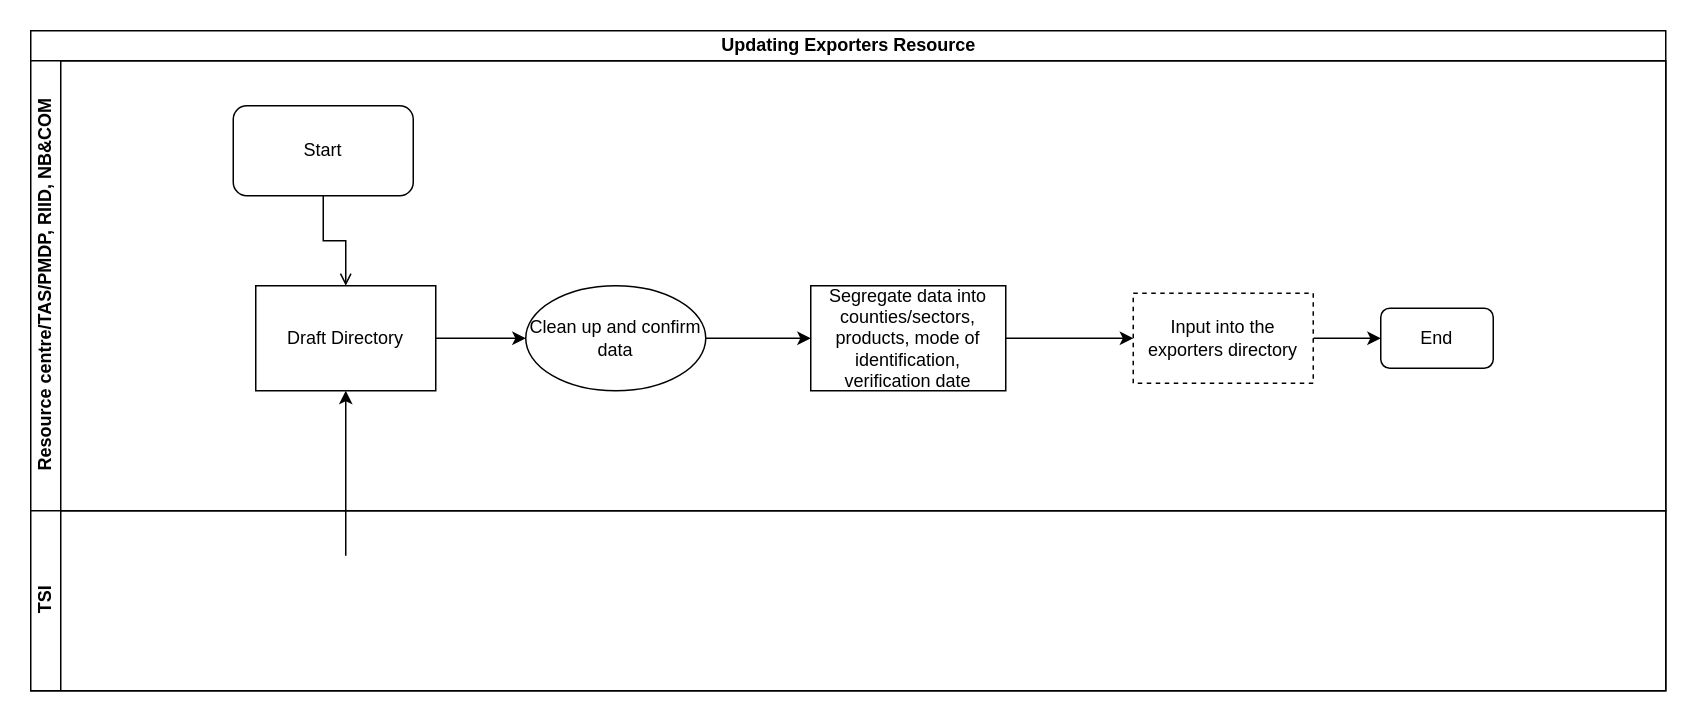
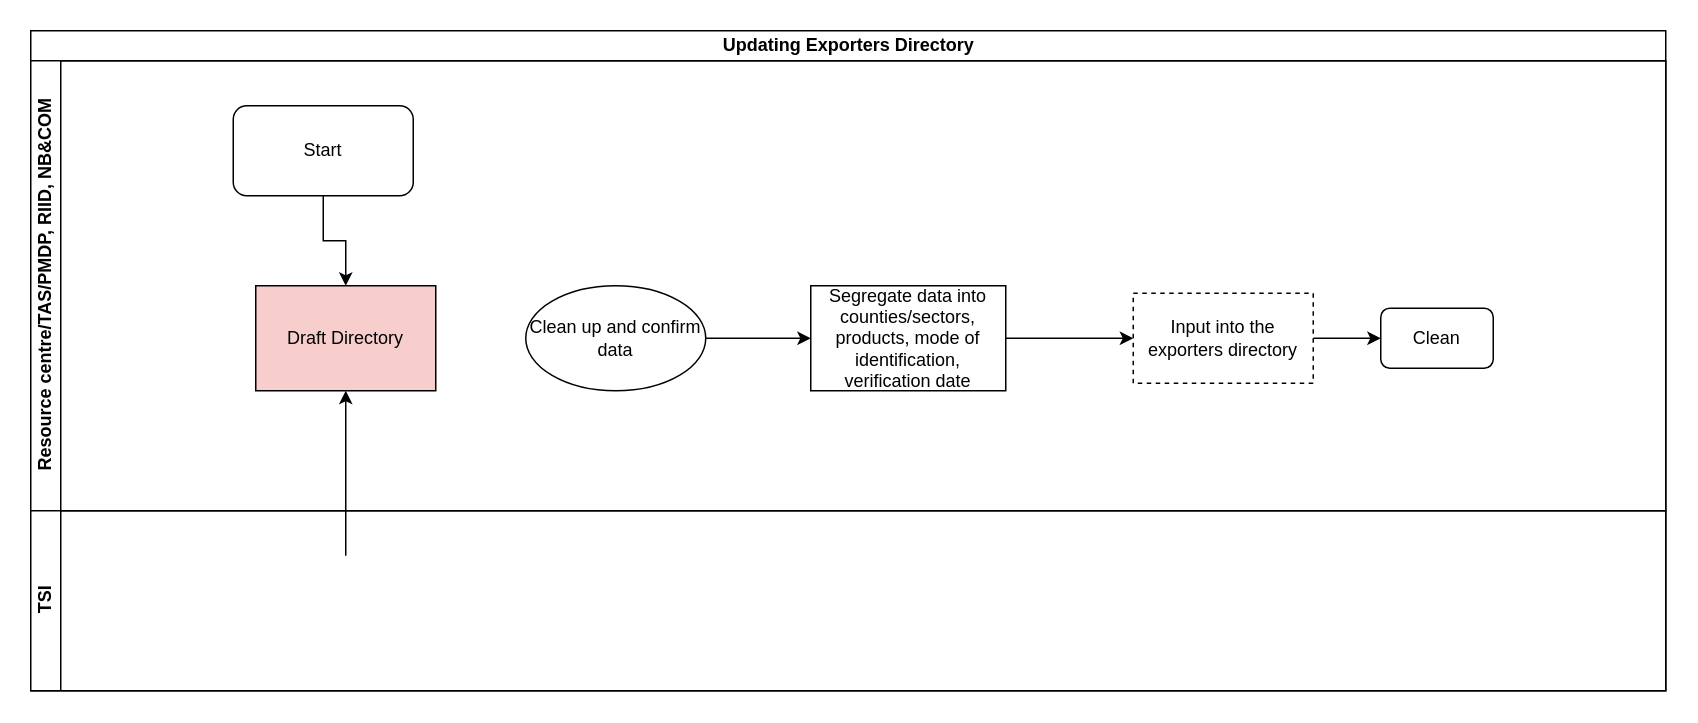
(849, 46) -> (849, 46)
(346, 276) -> (346, 274)
(346, 338) -> (346, 338)
(476, 338) -> none
(1437, 338) -> (1437, 338)
